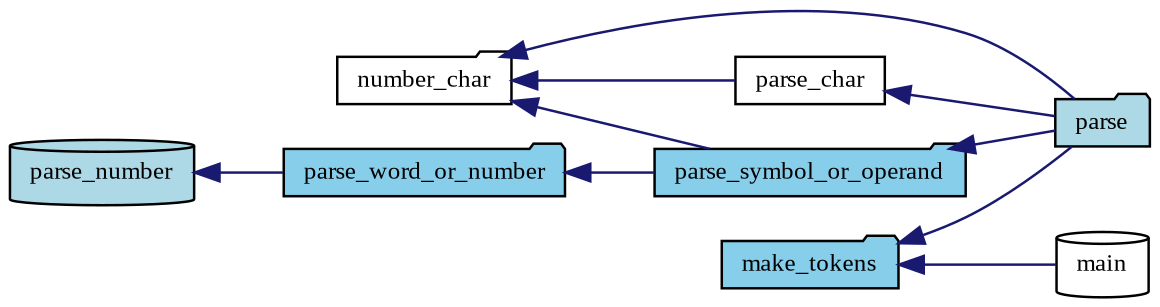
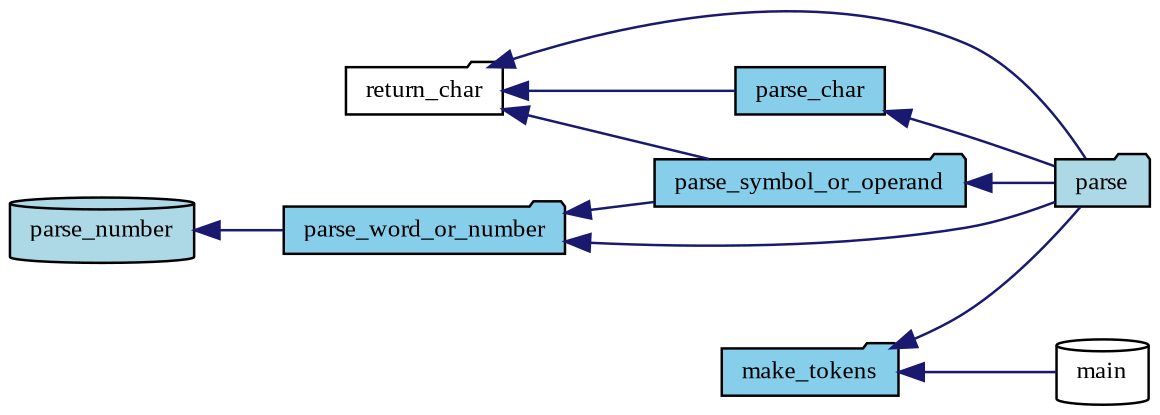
(424, 80) -> (424, 91)
(810, 80) -> (810, 91)
none -> (825, 243)
